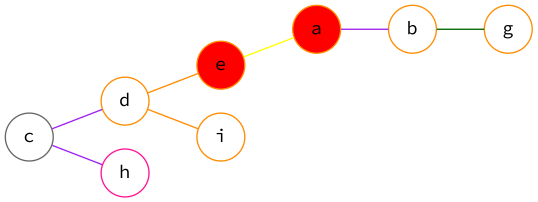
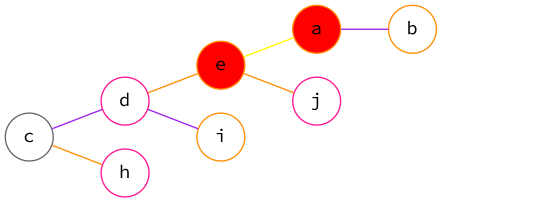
(508, 29) -> none
(125, 101) -> (125, 101)
none -> (317, 101)
(173, 119) -> (173, 119)
(77, 155) -> (77, 155)
